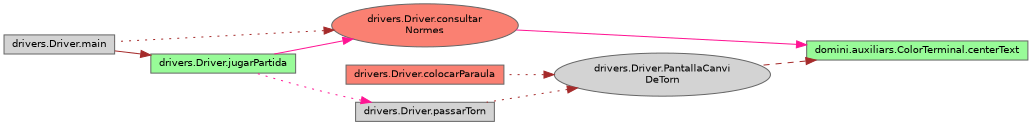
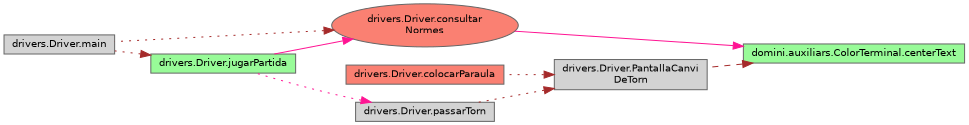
(128, 52) -> (128, 52)
(662, 75) -> (631, 75)
